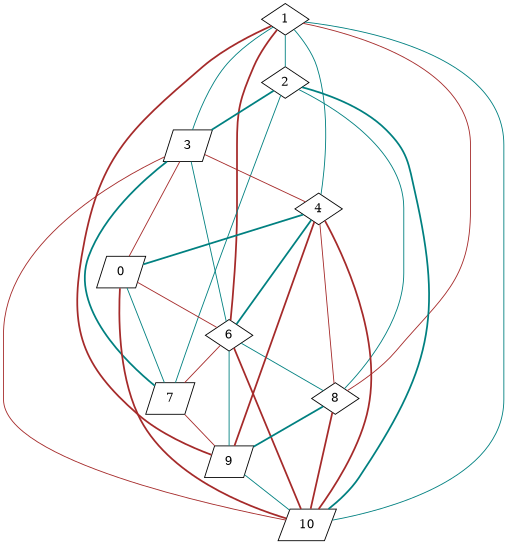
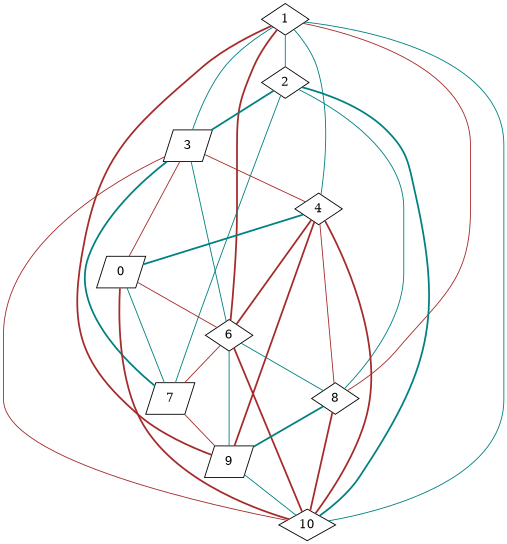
(274, 272) -> (274, 272)
(307, 525) -> (307, 525)
